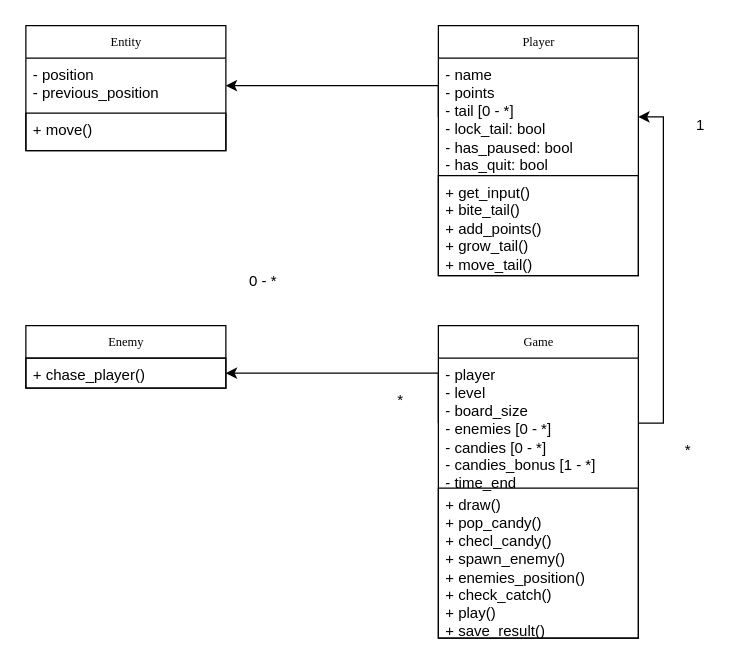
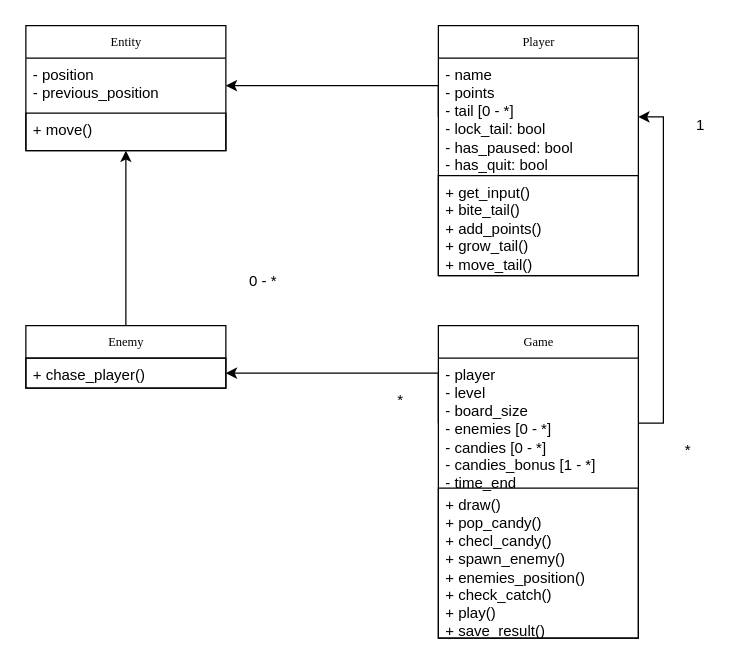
none -> (126, 241)
